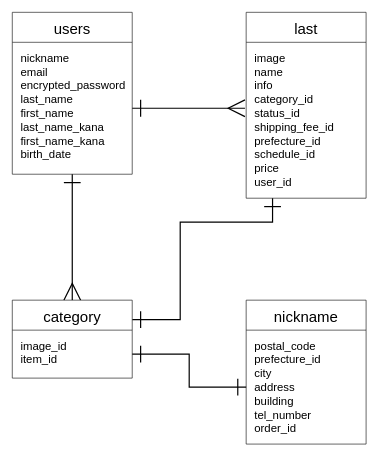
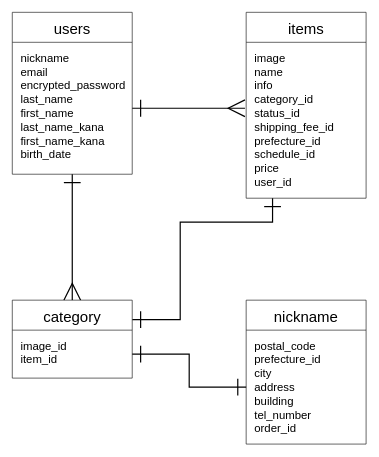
(306, 29) -> (306, 29)
